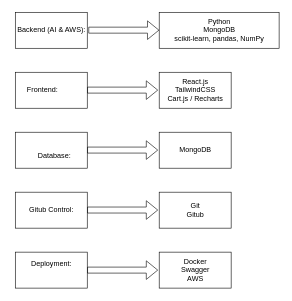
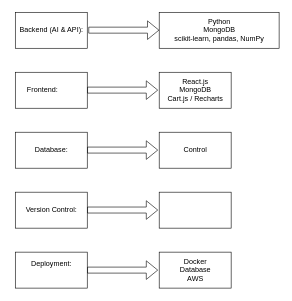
(52, 30) -> (52, 30)
(196, 90) -> (196, 90)
(196, 150) -> (196, 150)
(54, 156) -> (51, 150)
(52, 210) -> (52, 210)
(195, 210) -> none
(196, 270) -> (196, 270)
